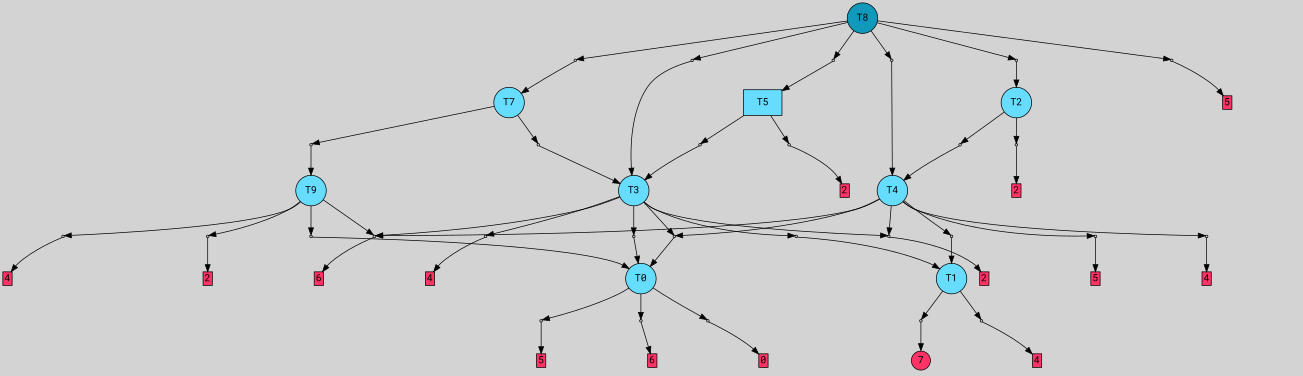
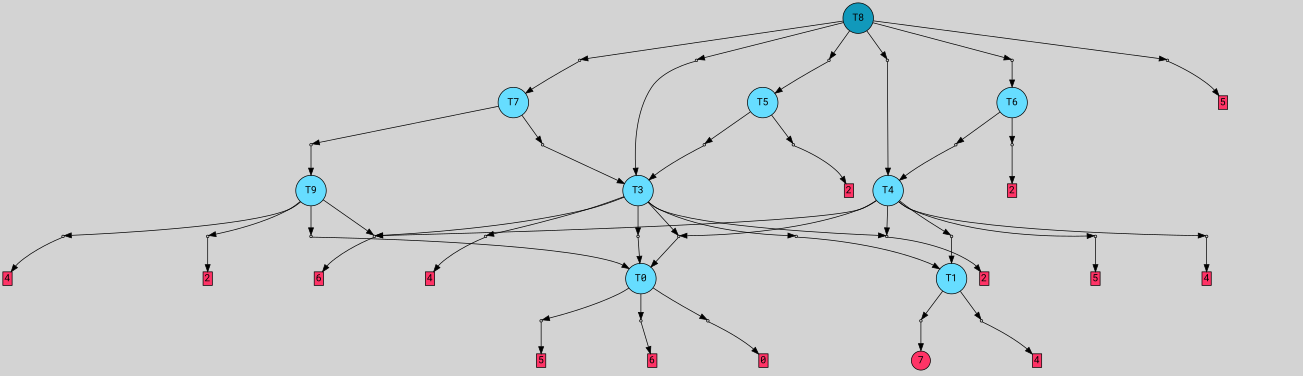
(763, 103) -> (763, 103)
(1016, 103) -> (1012, 103)
